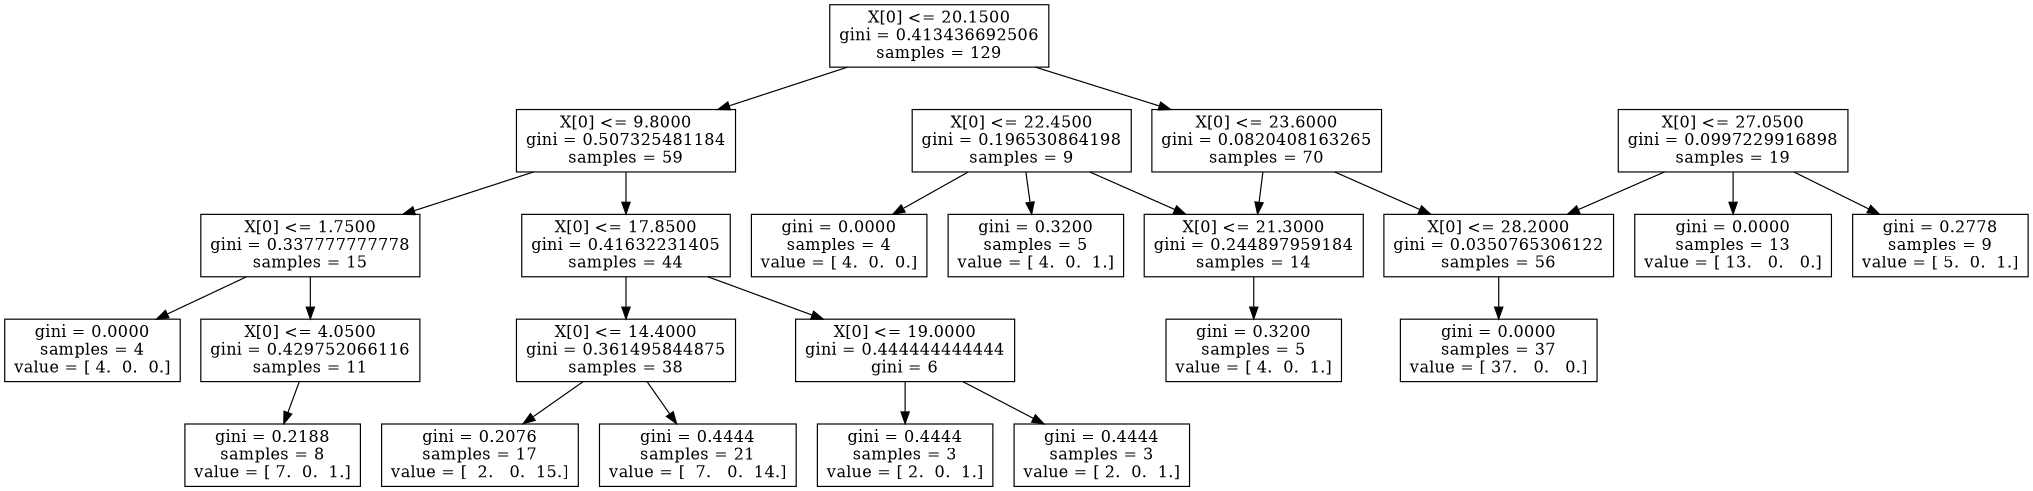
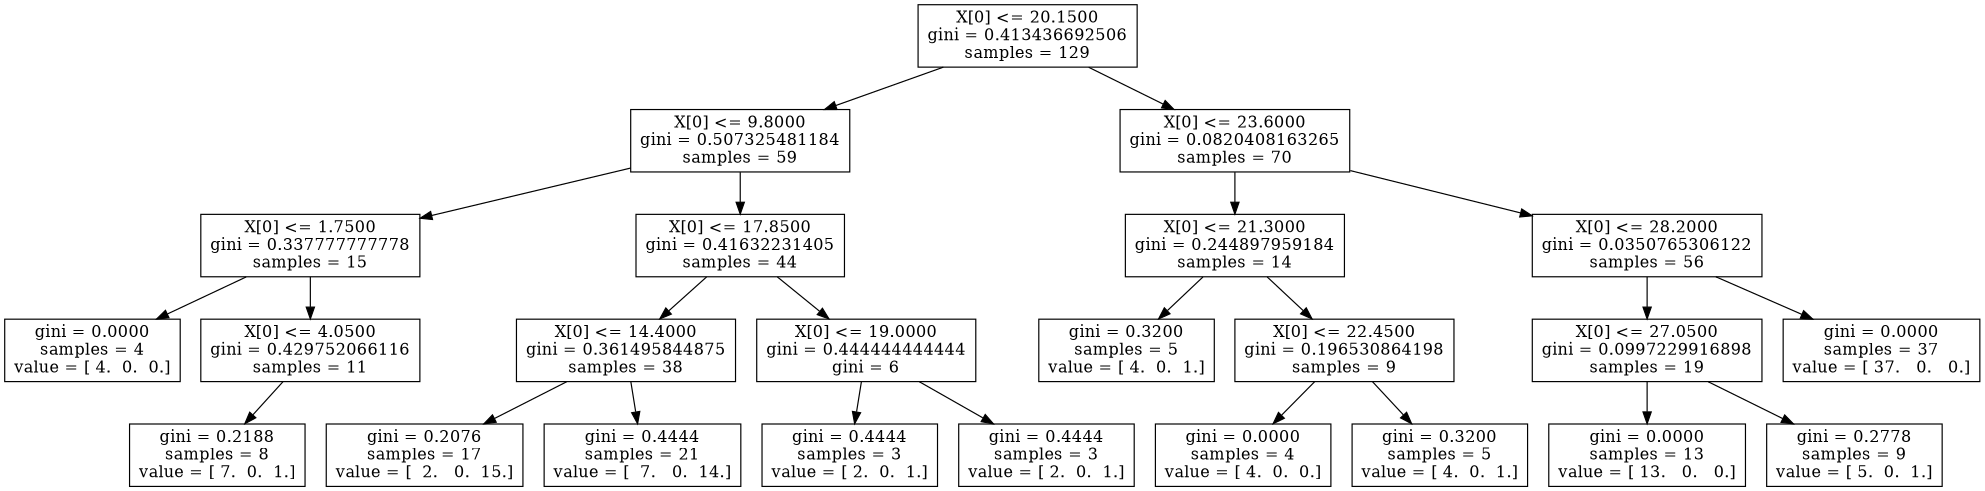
(1132, 191) -> (1285, 294)
(1621, 191) -> (1647, 292)
